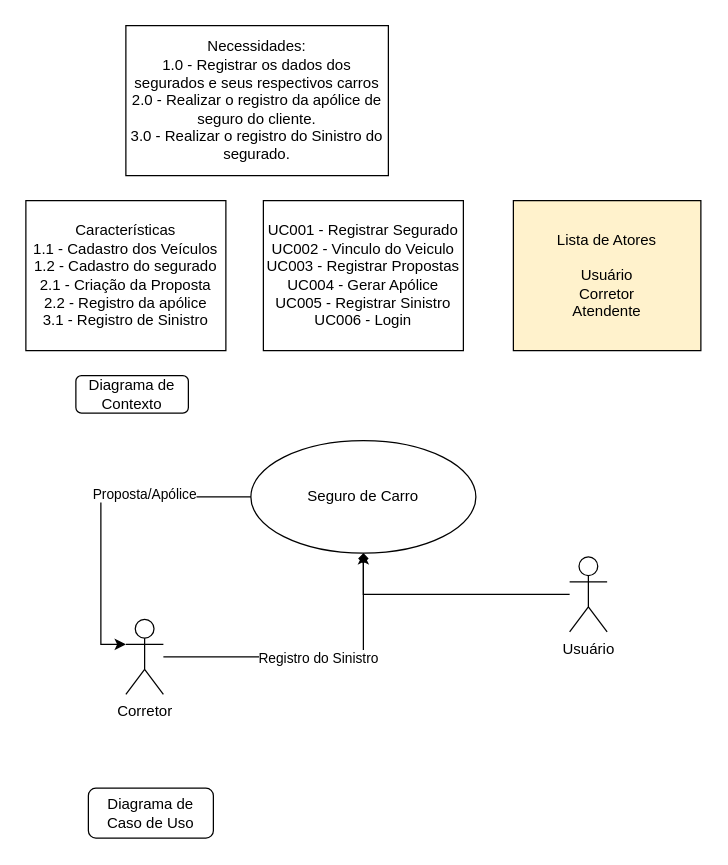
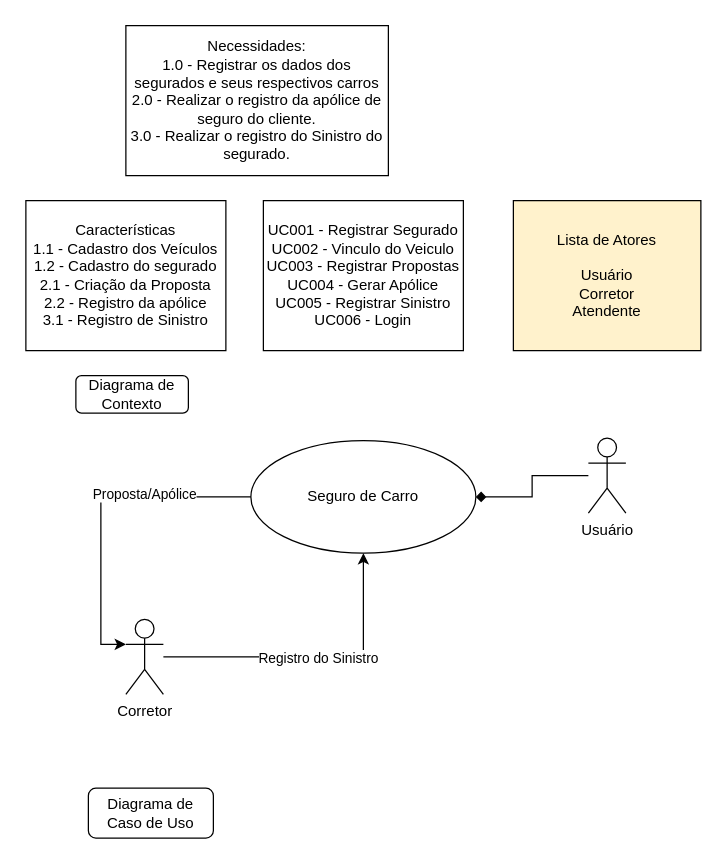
(588, 594) -> (607, 476)
